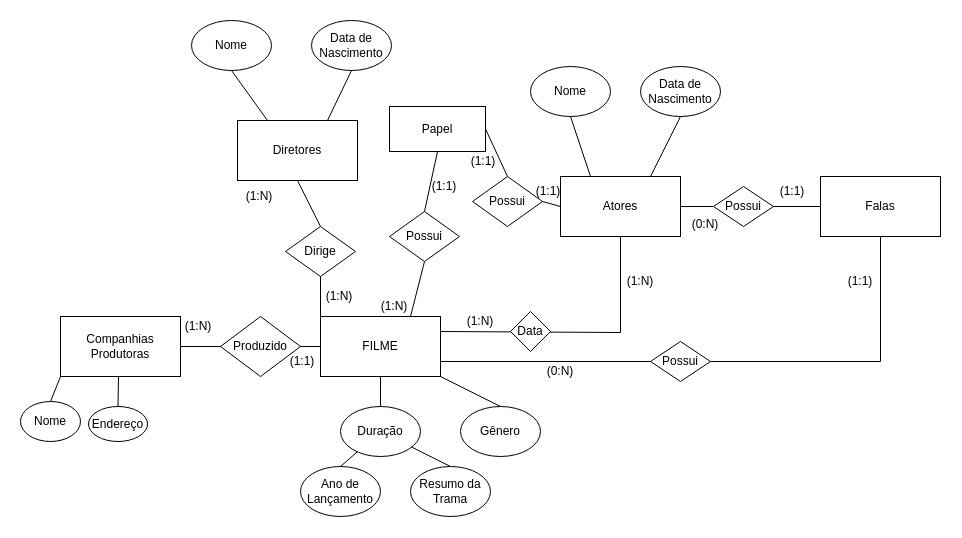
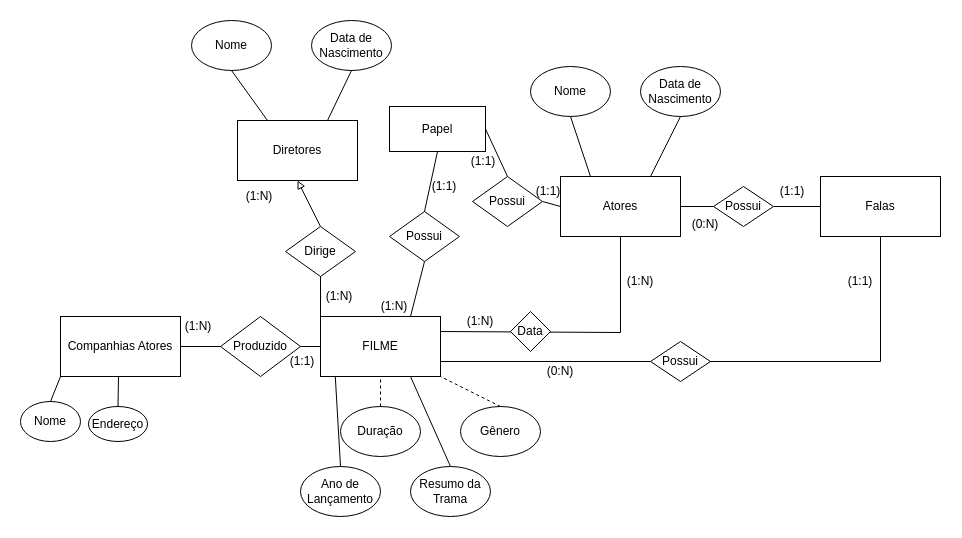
(300, 186) -> (302, 190)
(121, 347) -> (121, 347)
(381, 391) -> (381, 391)
(469, 391) -> (469, 391)
(432, 457) -> (431, 422)
(349, 459) -> (338, 421)
